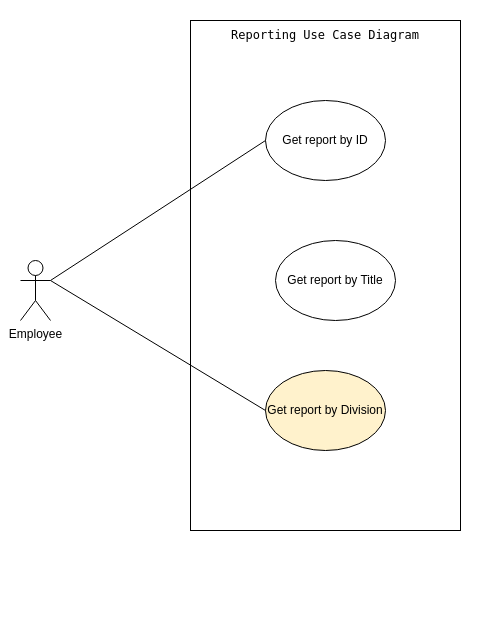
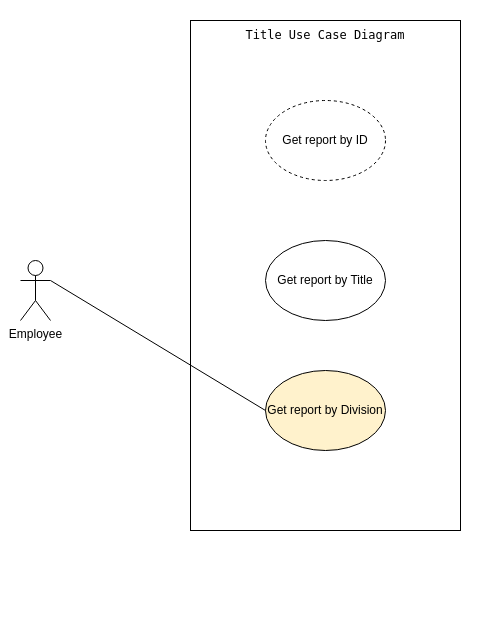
(326, 36) -> (326, 36)
(326, 141) -> (326, 141)
(159, 210) -> none
(336, 281) -> (326, 281)
